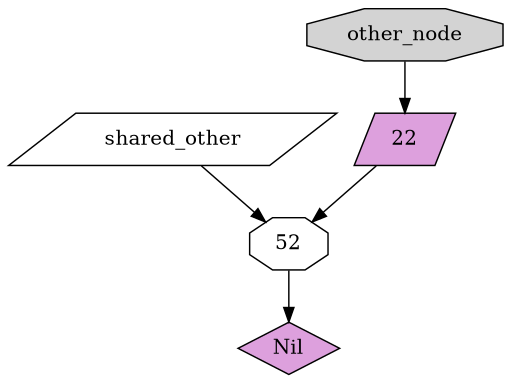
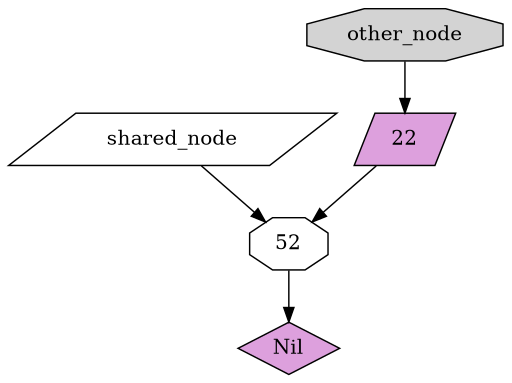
(173, 139) -> (173, 139)
